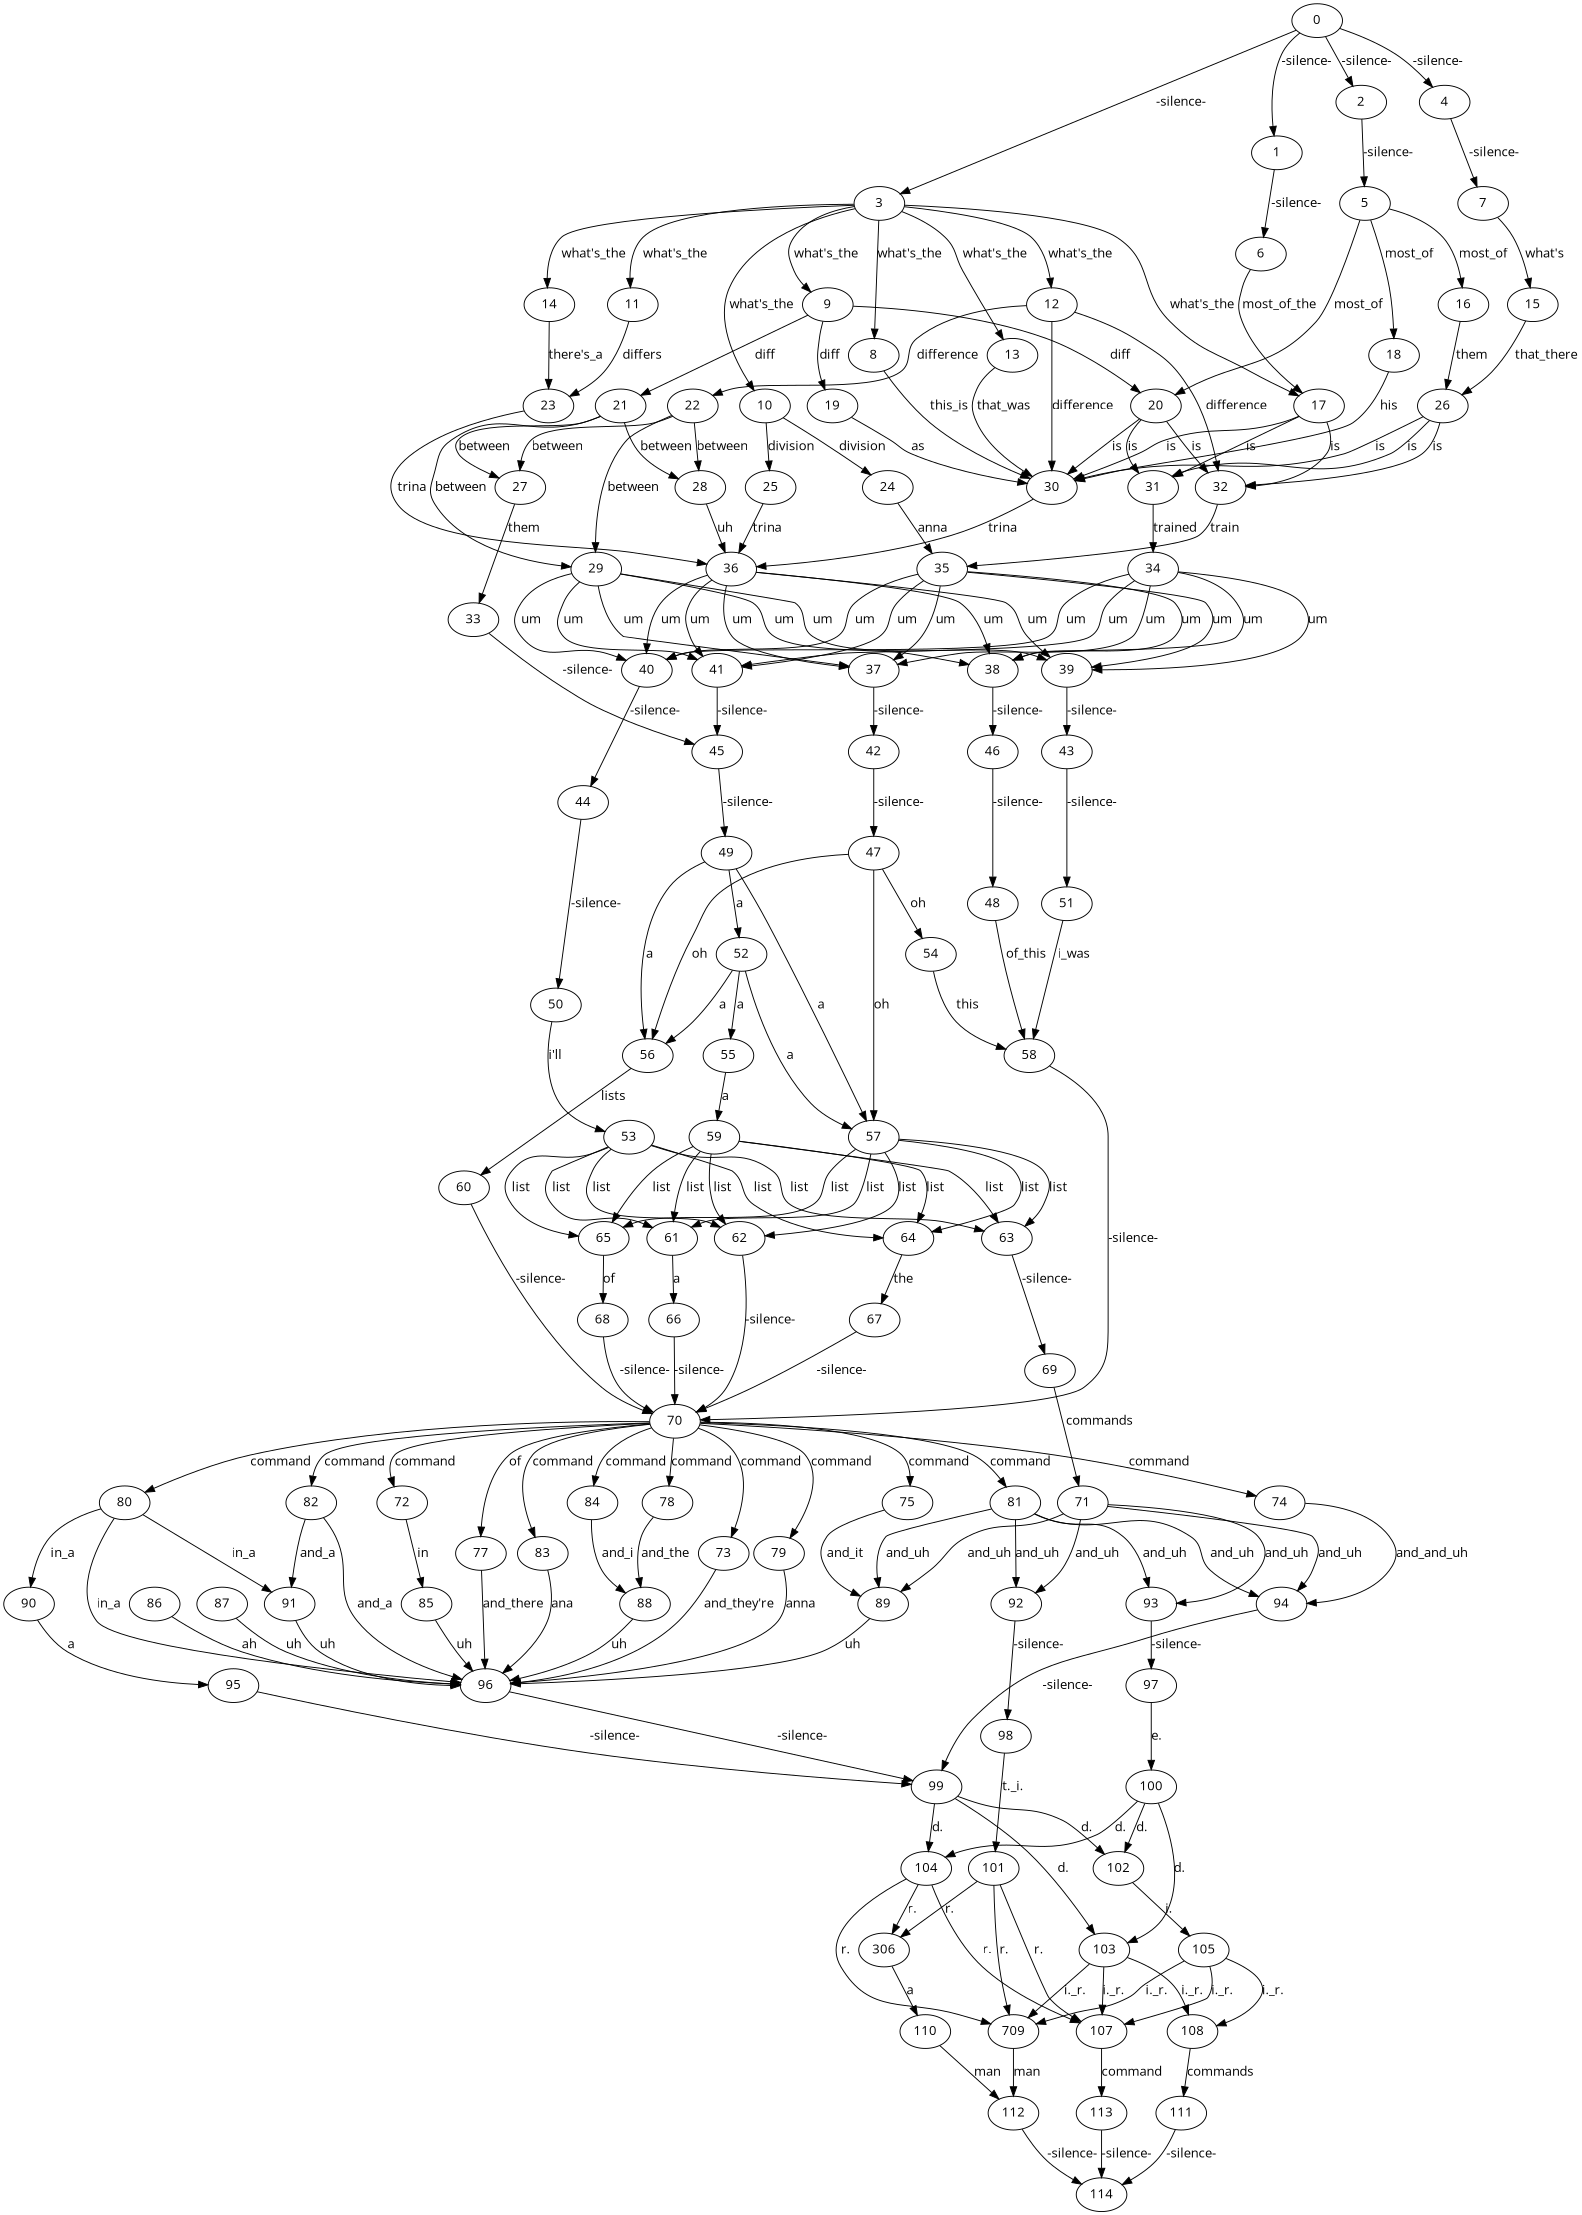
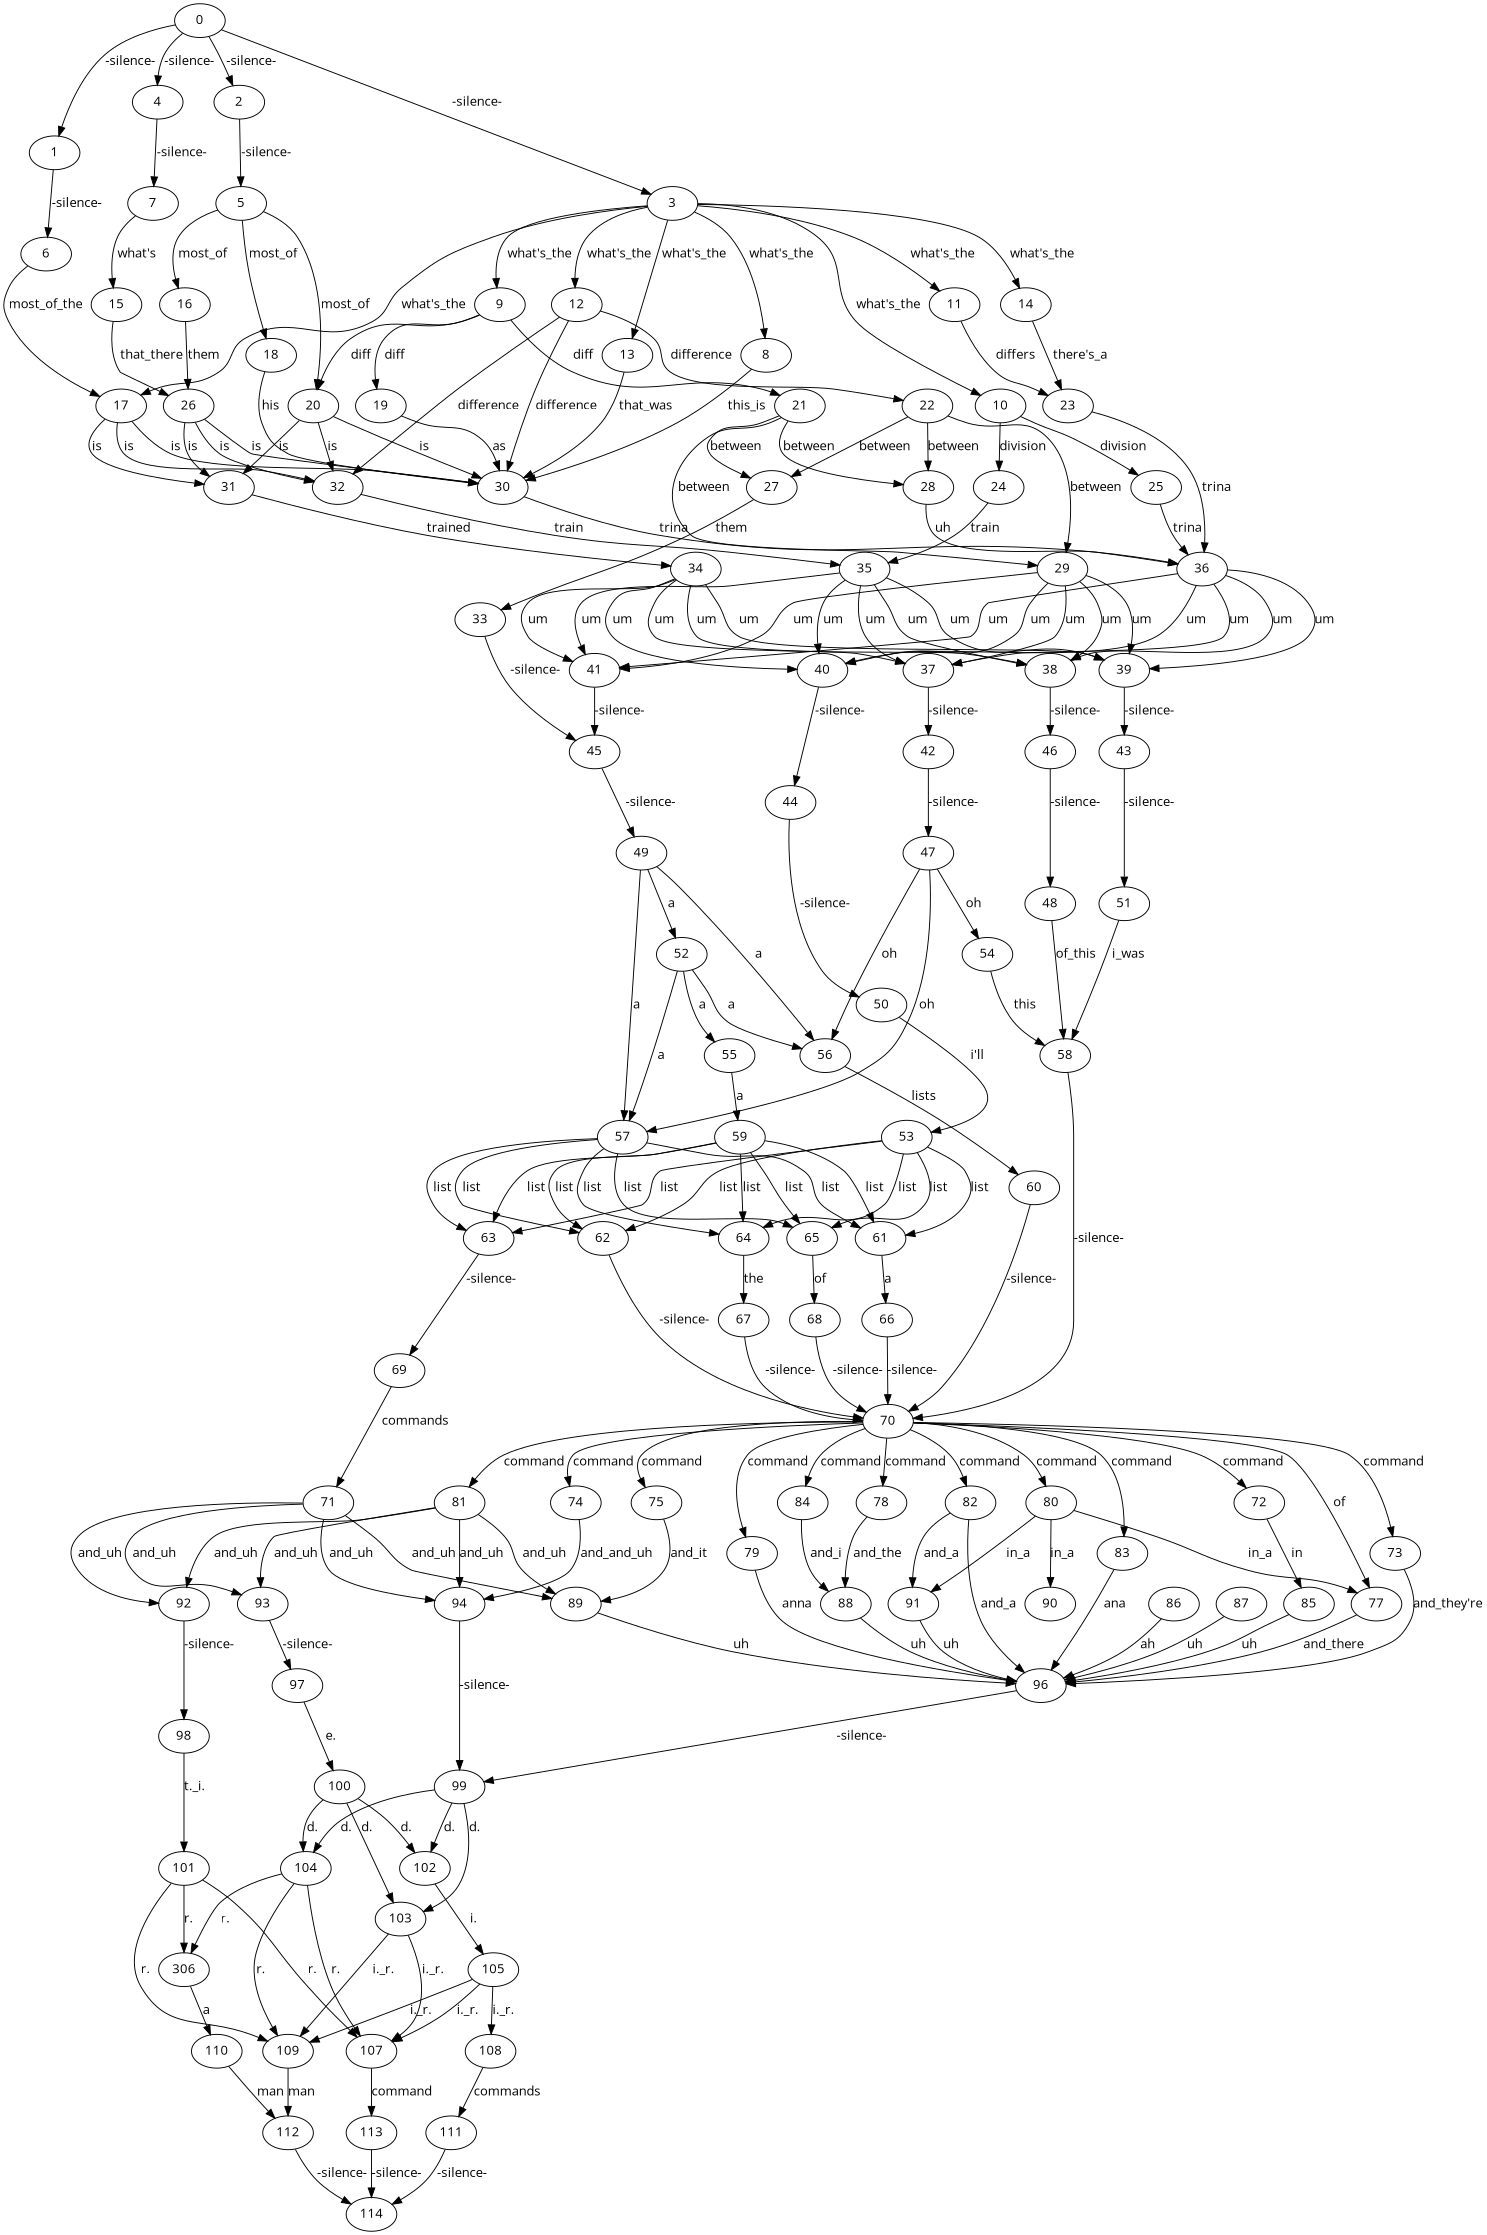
(933, 528) -> (985, 528)
(217, 1654) -> (1209, 1557)
(233, 1686) -> none
(1166, 1979) -> none
(1013, 2032) -> (288, 2051)
